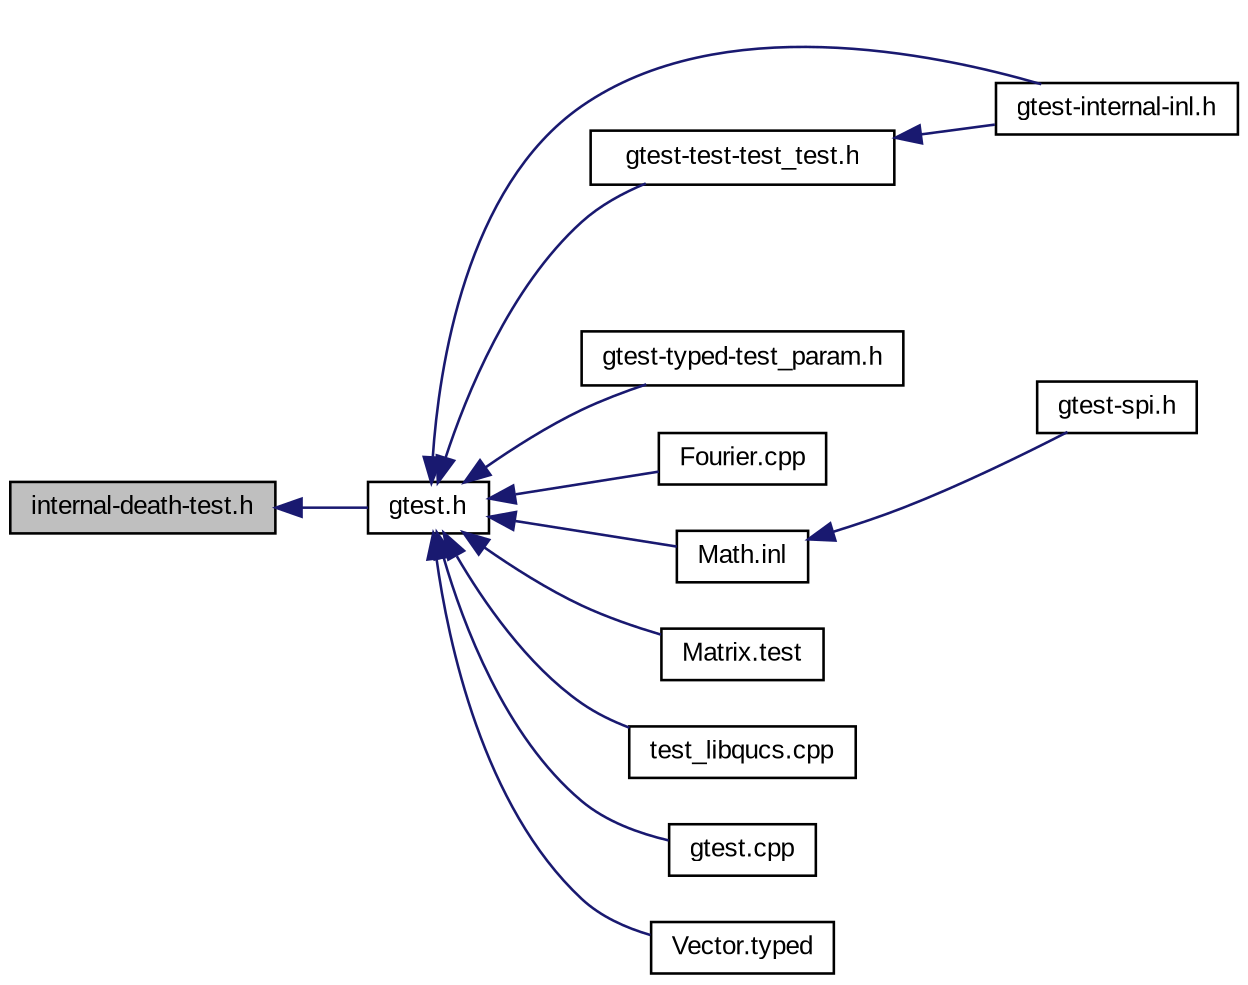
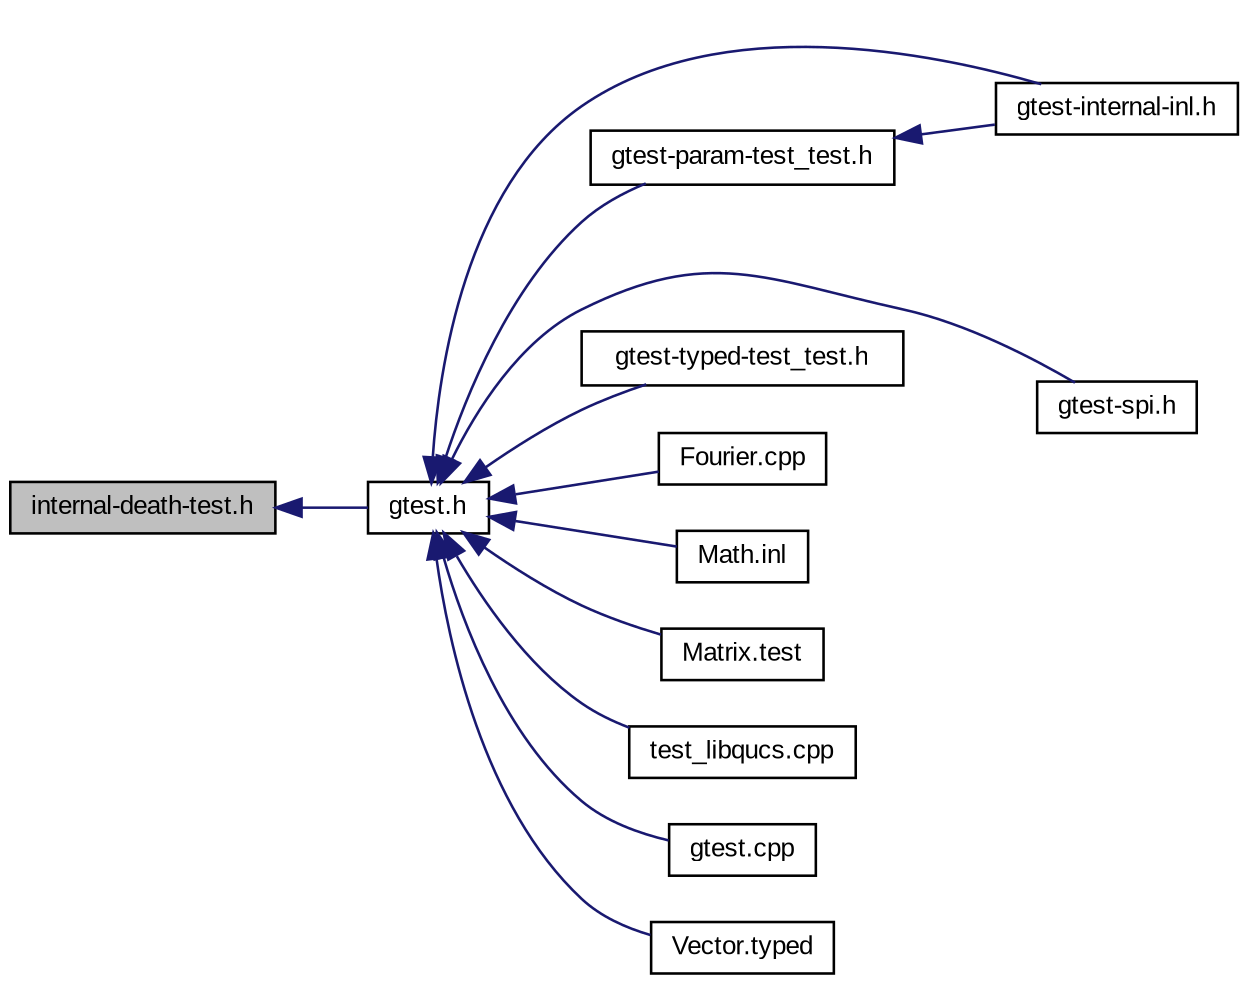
(742, 158) -> (742, 158)
(742, 358) -> (742, 358)
(953, 487) -> (735, 274)
